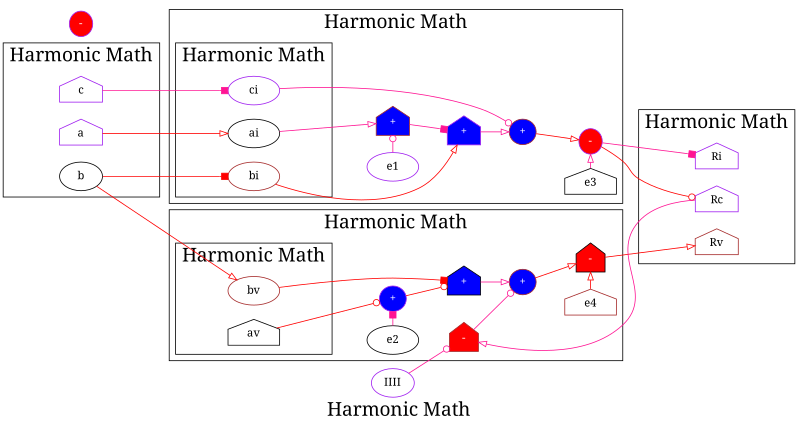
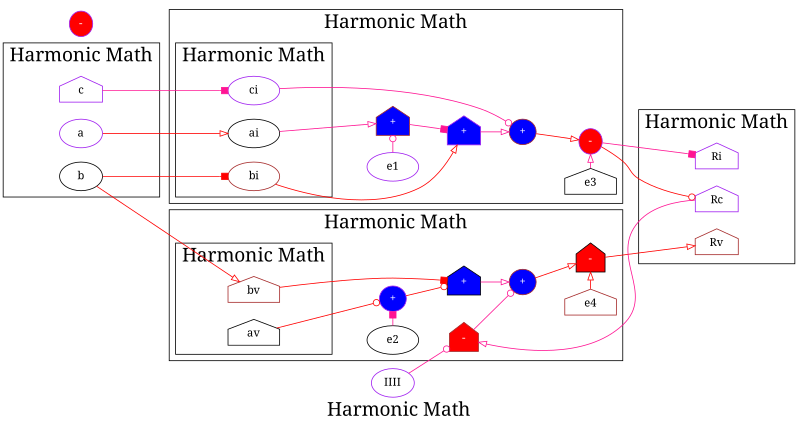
(81, 133) -> (81, 133)
(254, 291) -> (254, 291)
